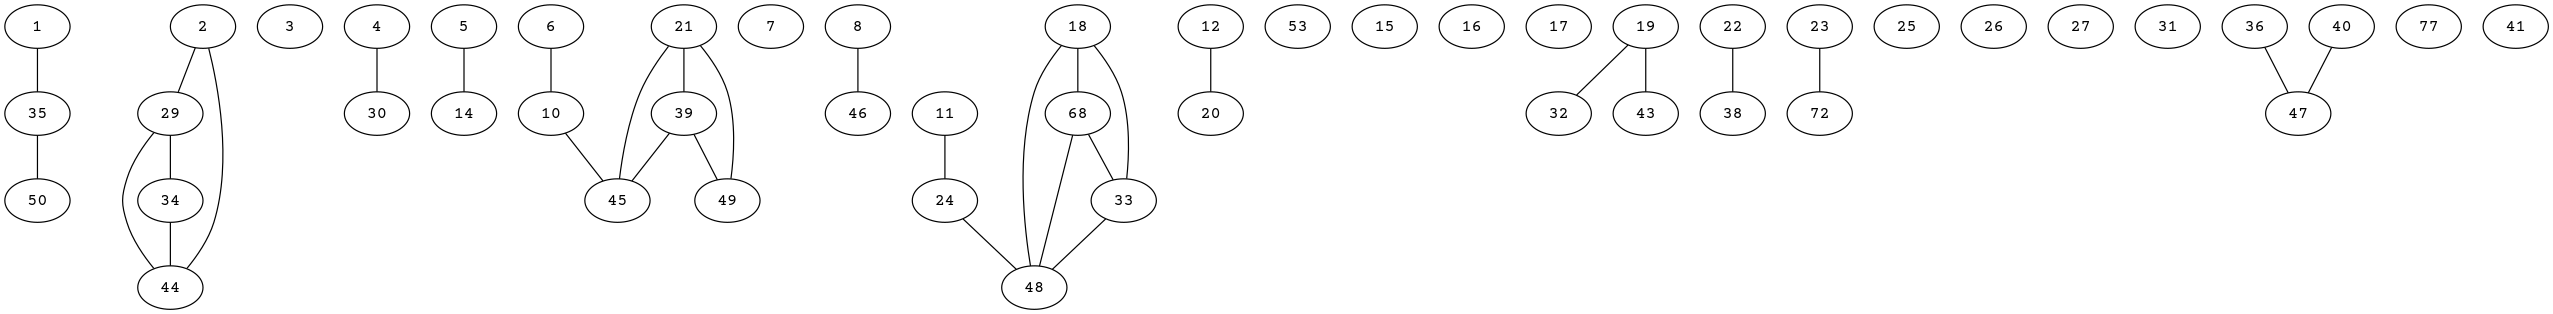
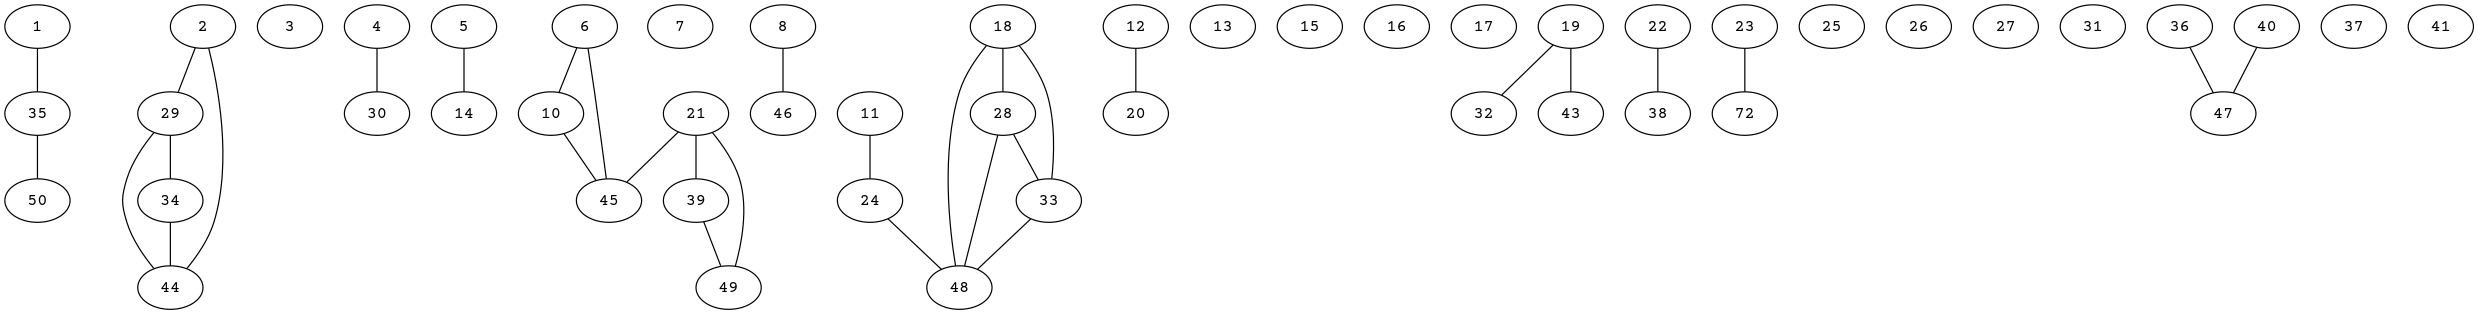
(1298, 27) -> (1223, 27)
(2429, 27) -> (2354, 27)
(1078, 114) -> (1003, 114)
(651, 157) -> (598, 114)
